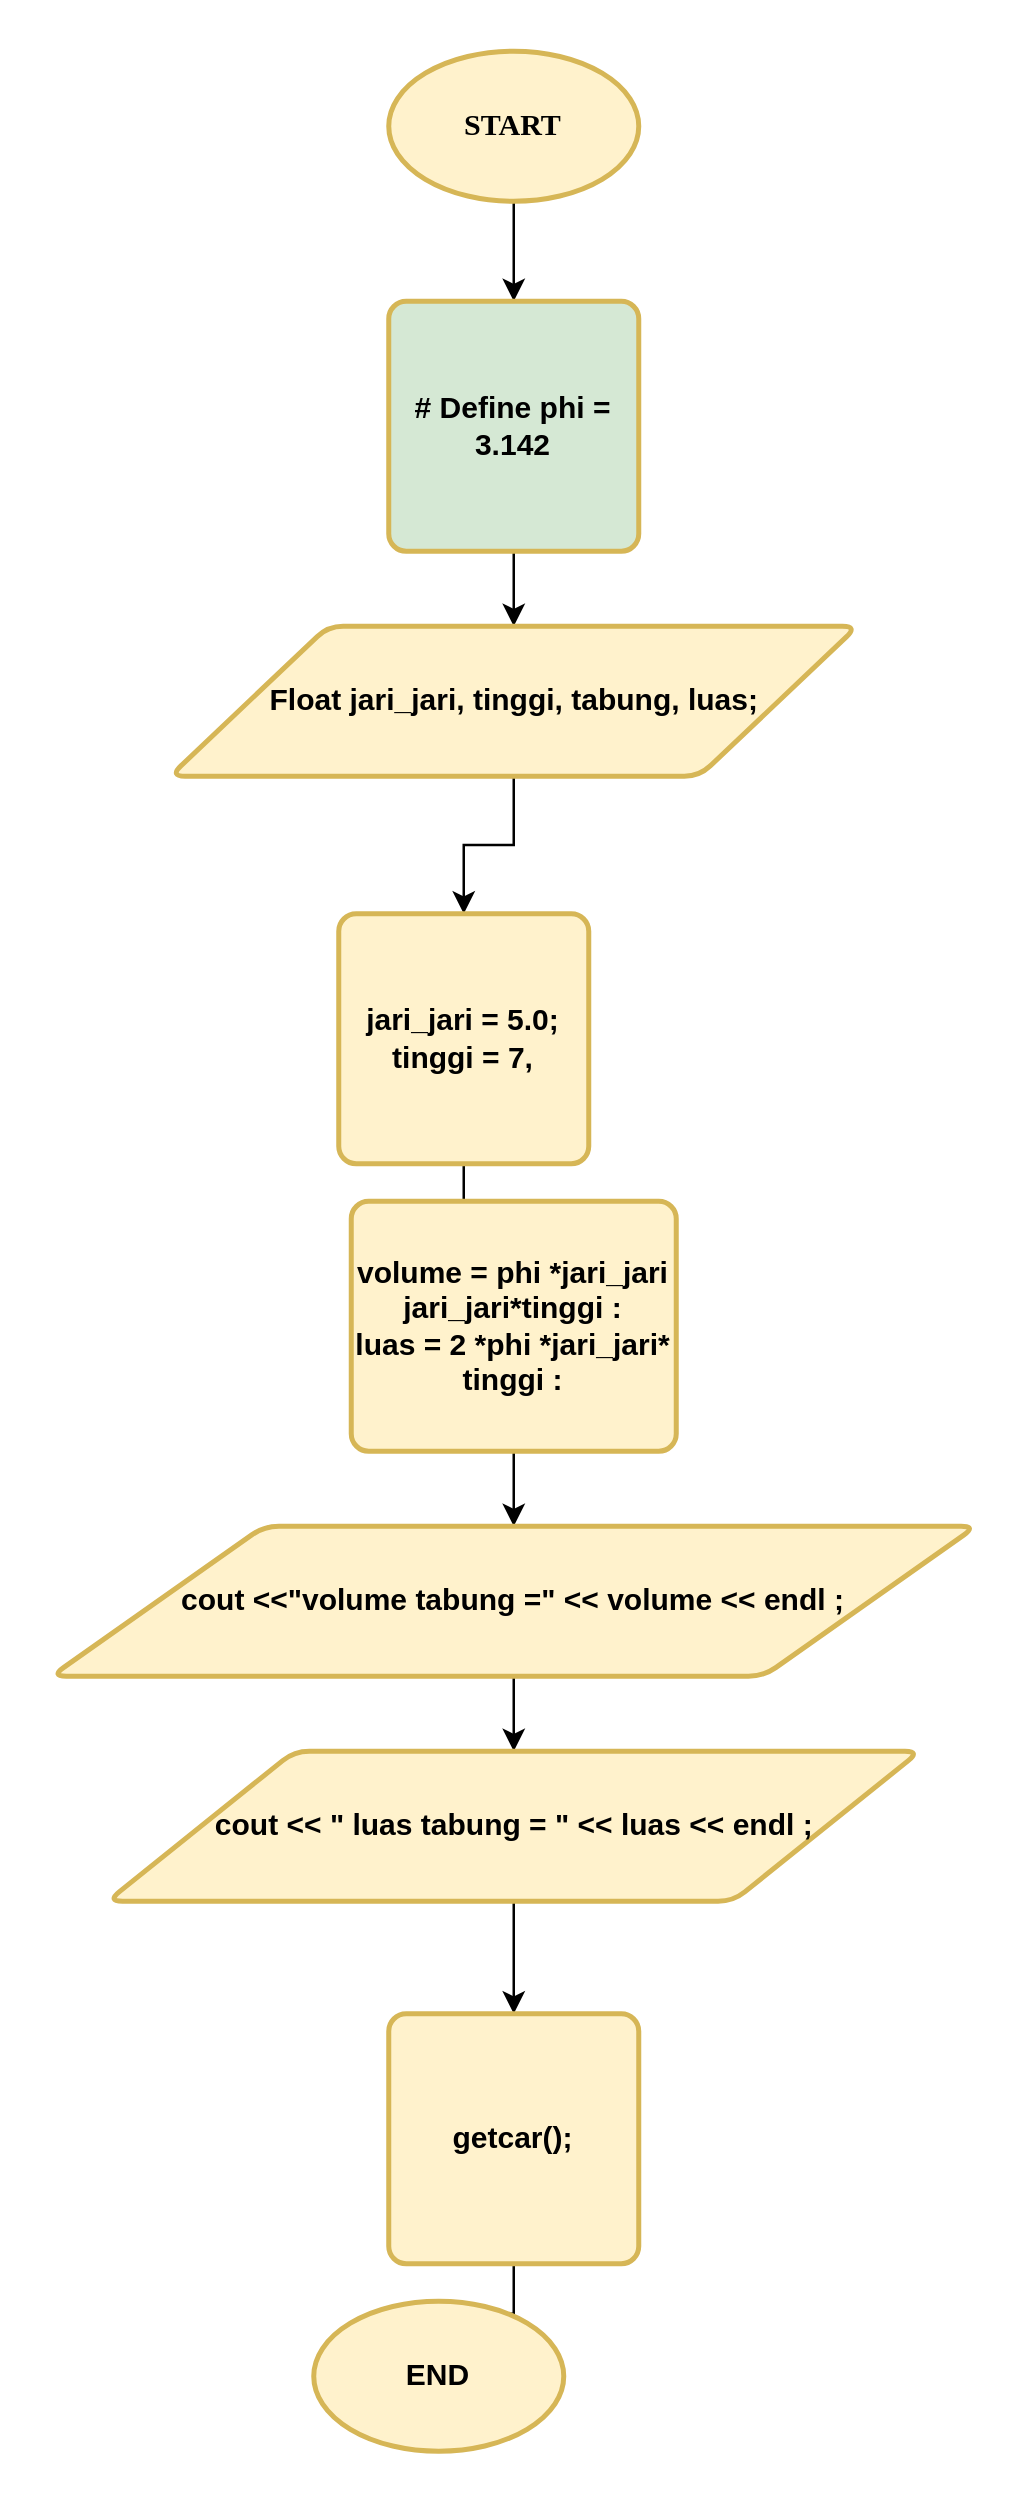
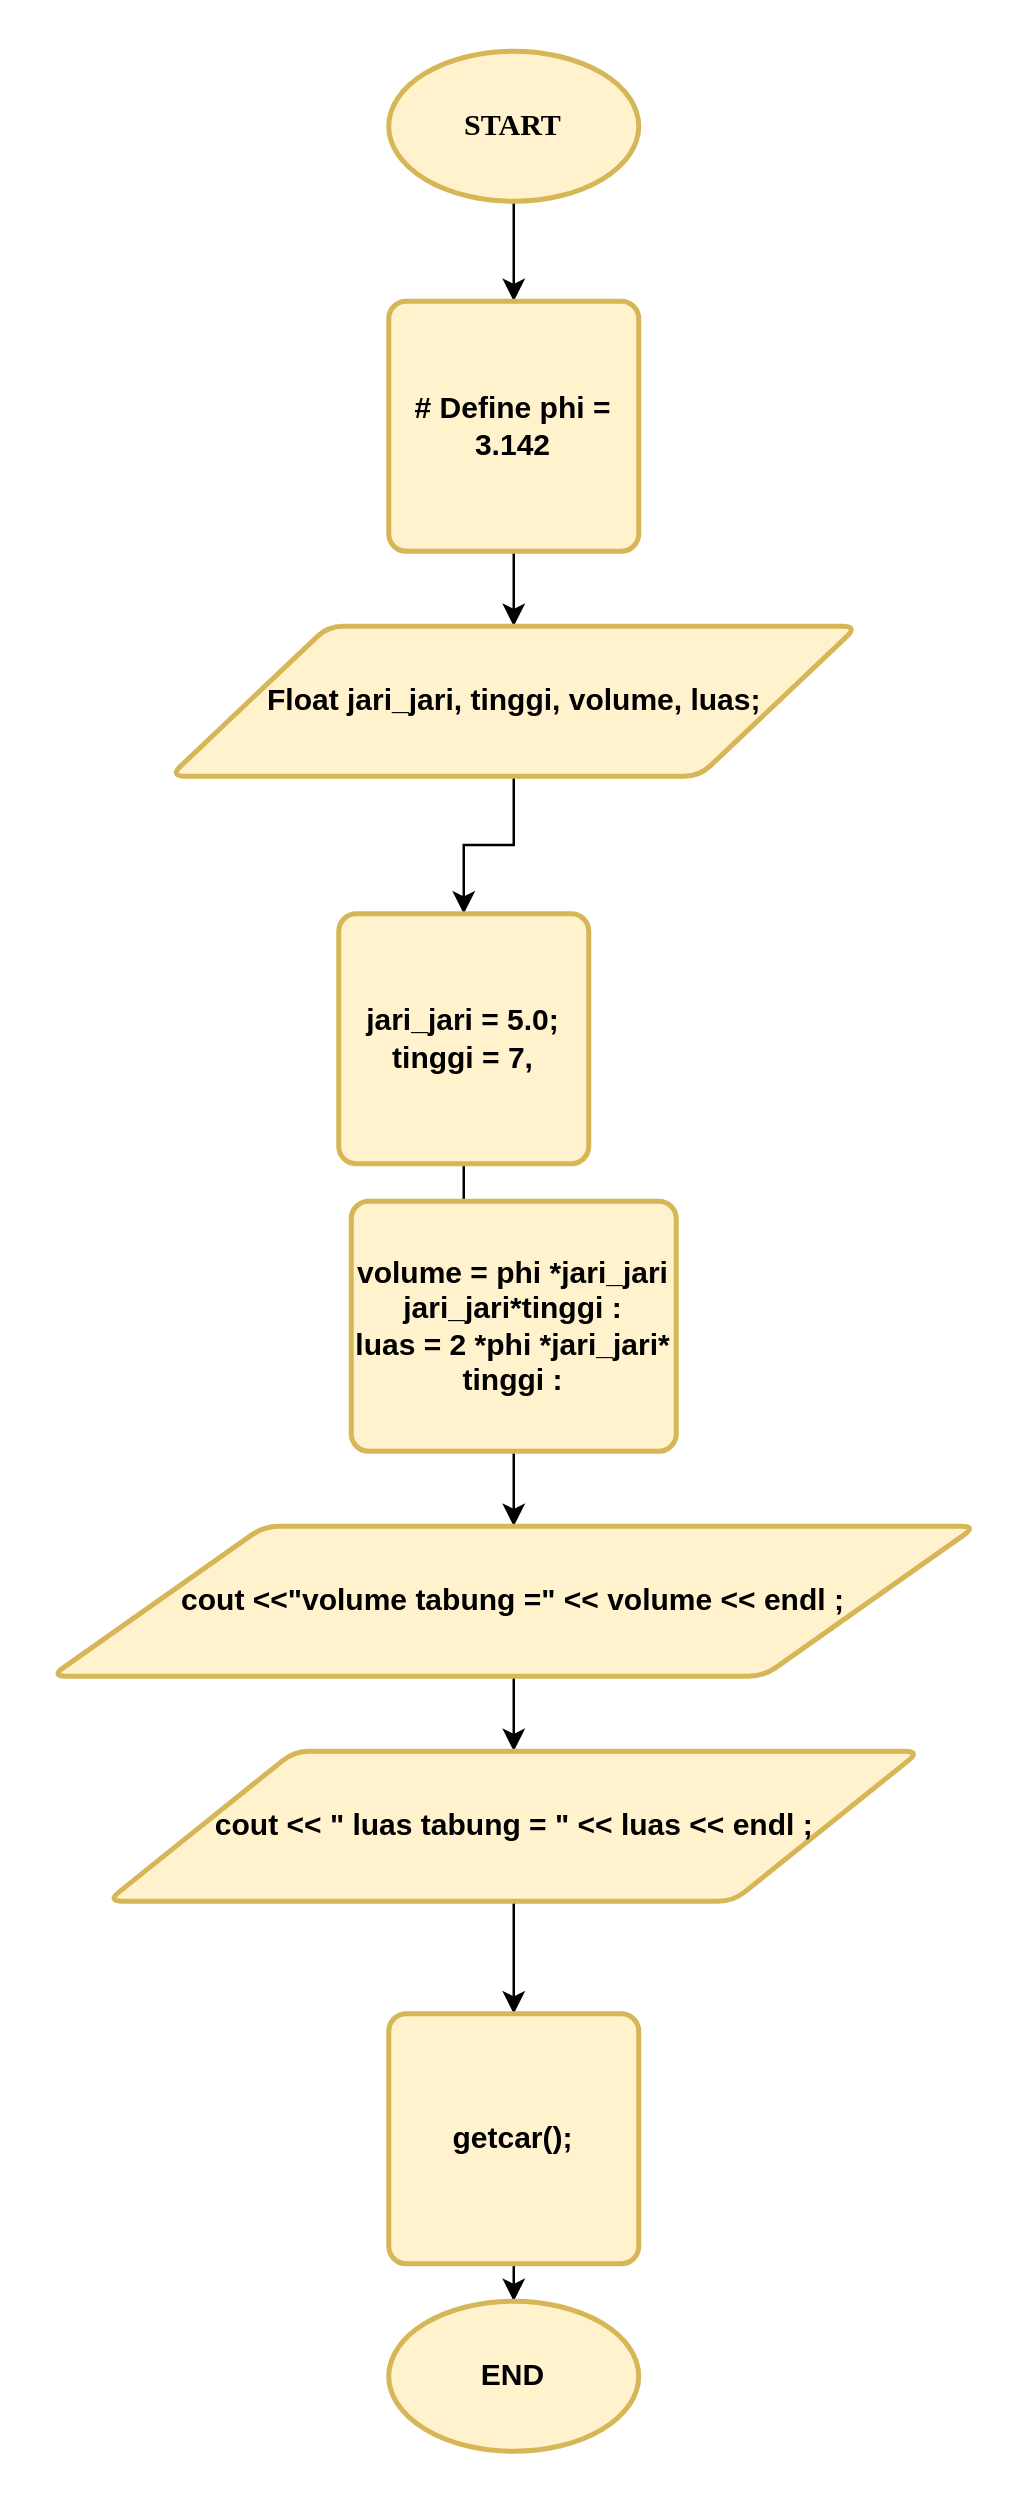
(514, 426) -> (514, 426)
(515, 701) -> (515, 701)
(439, 2376) -> (514, 2376)
